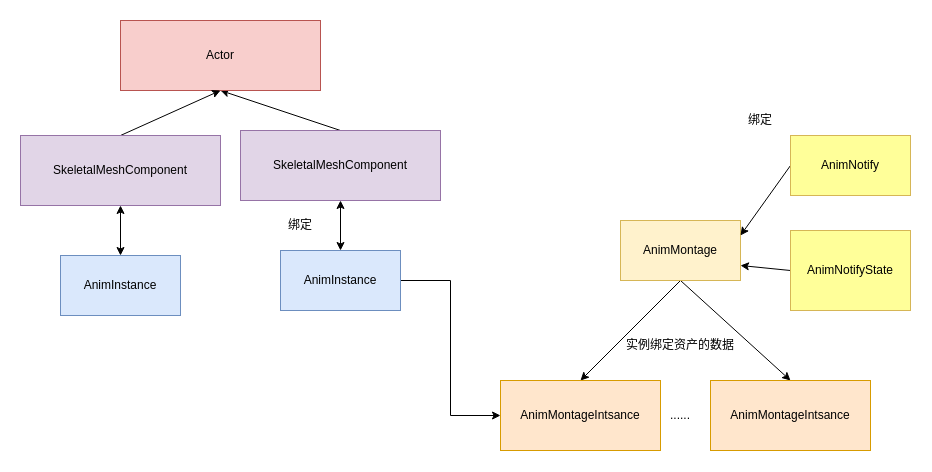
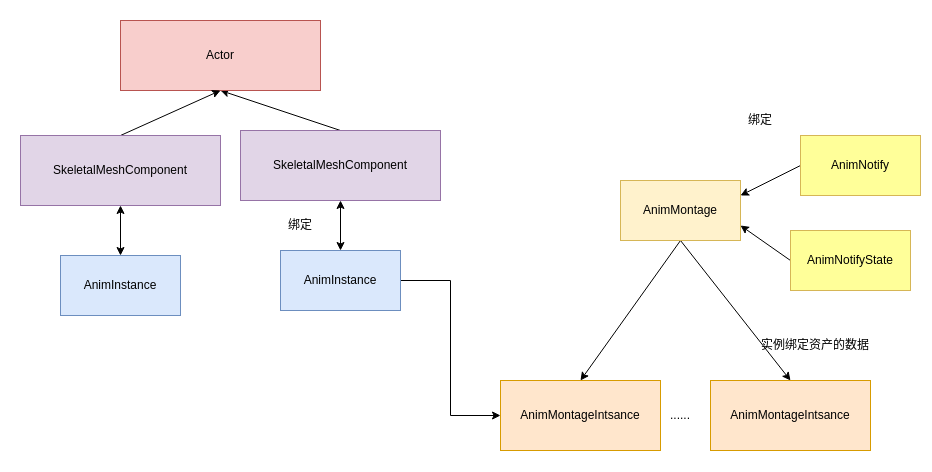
(851, 166) -> (861, 166)
(681, 251) -> (681, 211)
(851, 271) -> (851, 261)
(681, 346) -> (816, 346)
